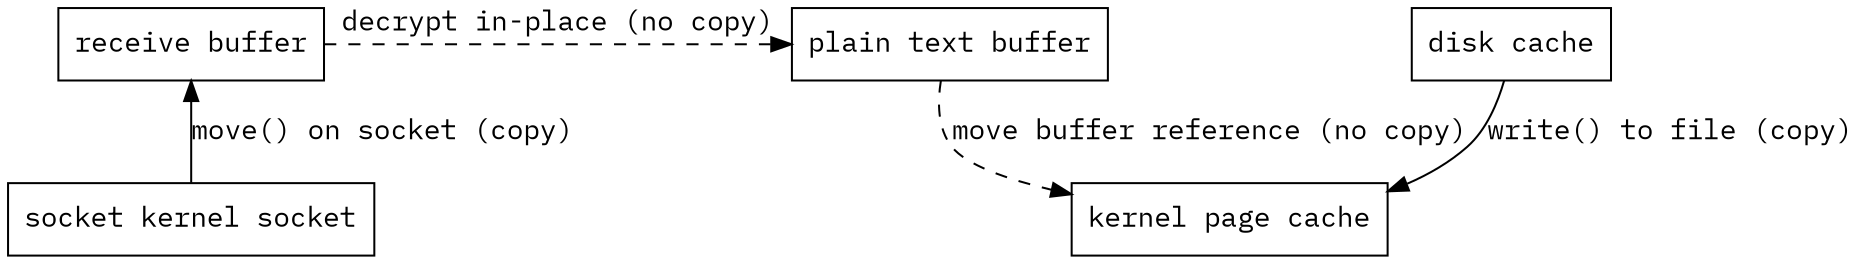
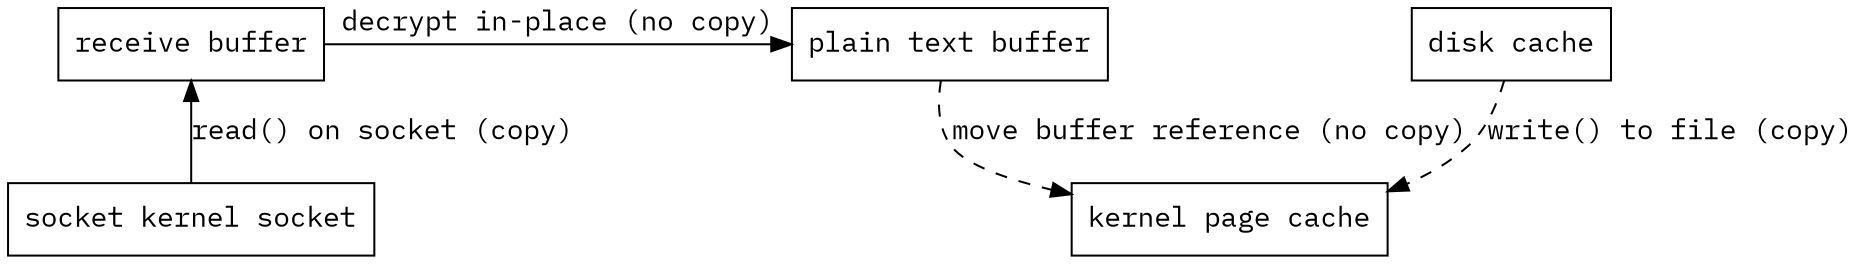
(547, 44) -> (547, 44)
(382, 132) -> (382, 132)
(1469, 145) -> (1469, 145)
